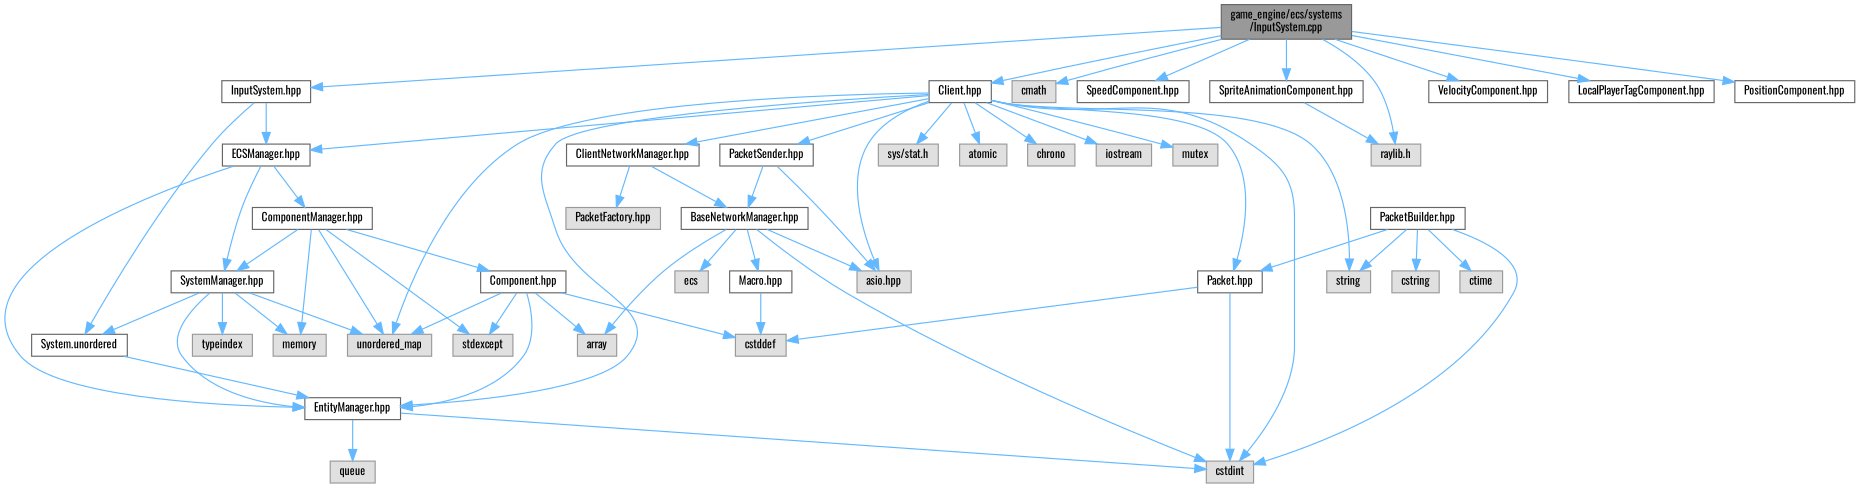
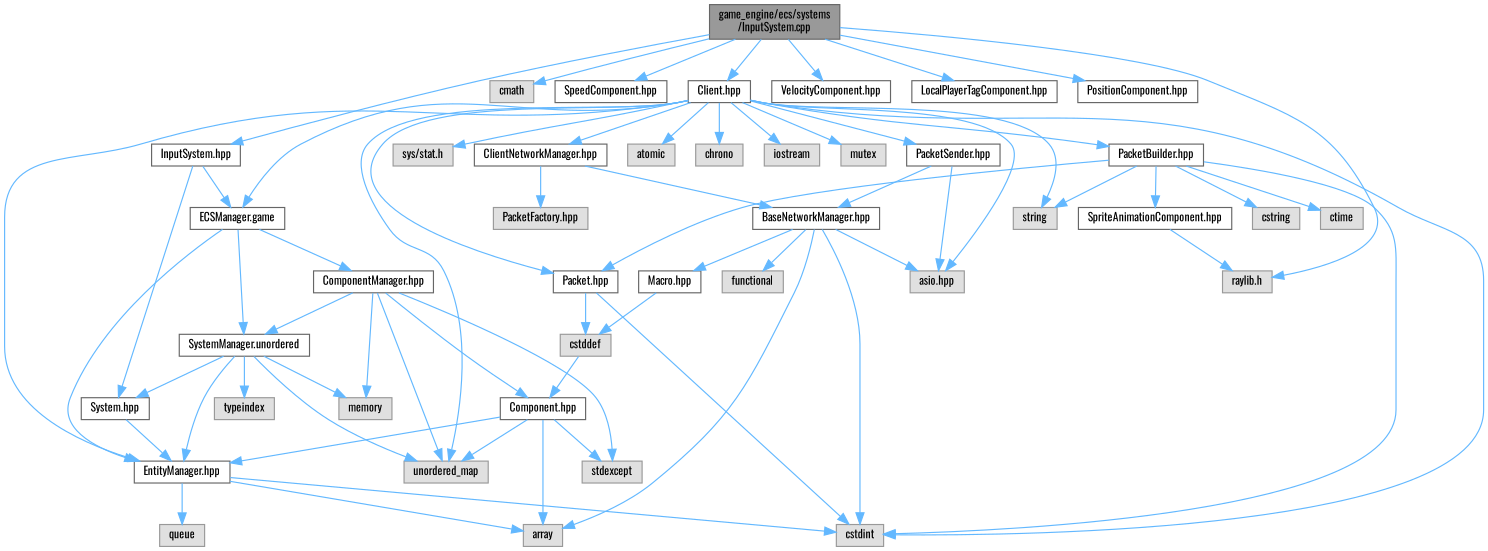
(1286, 54) -> (1156, 181)
none -> (924, 125)
(266, 155) -> (237, 218)
(222, 282) -> (244, 345)
(692, 282) -> (753, 282)
(642, 314) -> (571, 368)
(79, 345) -> (115, 409)
none -> (371, 505)
